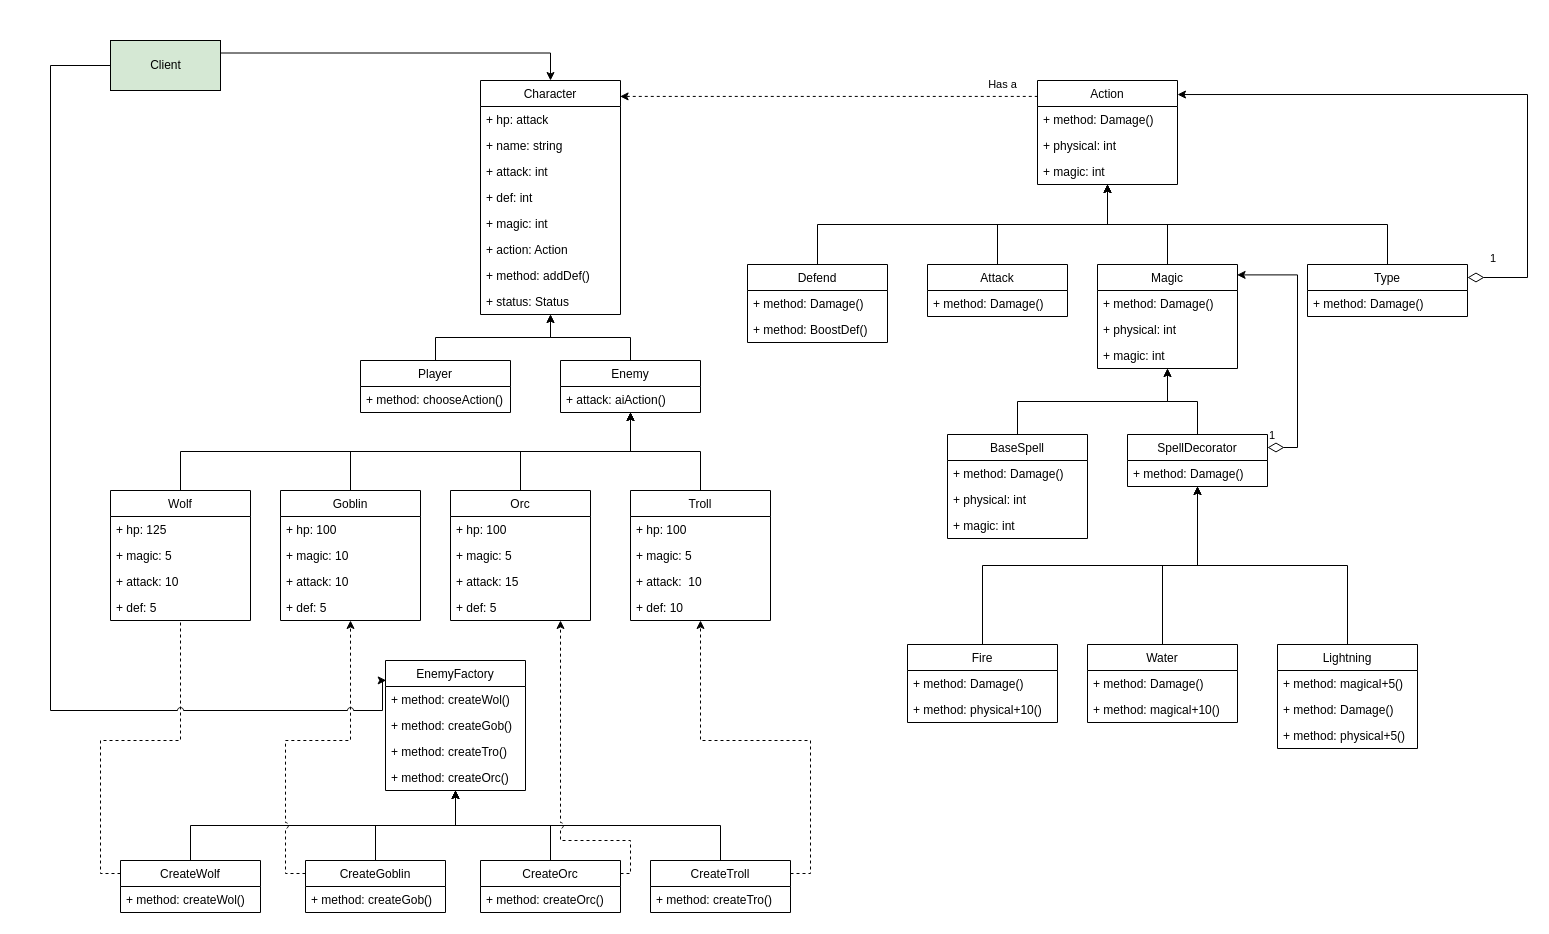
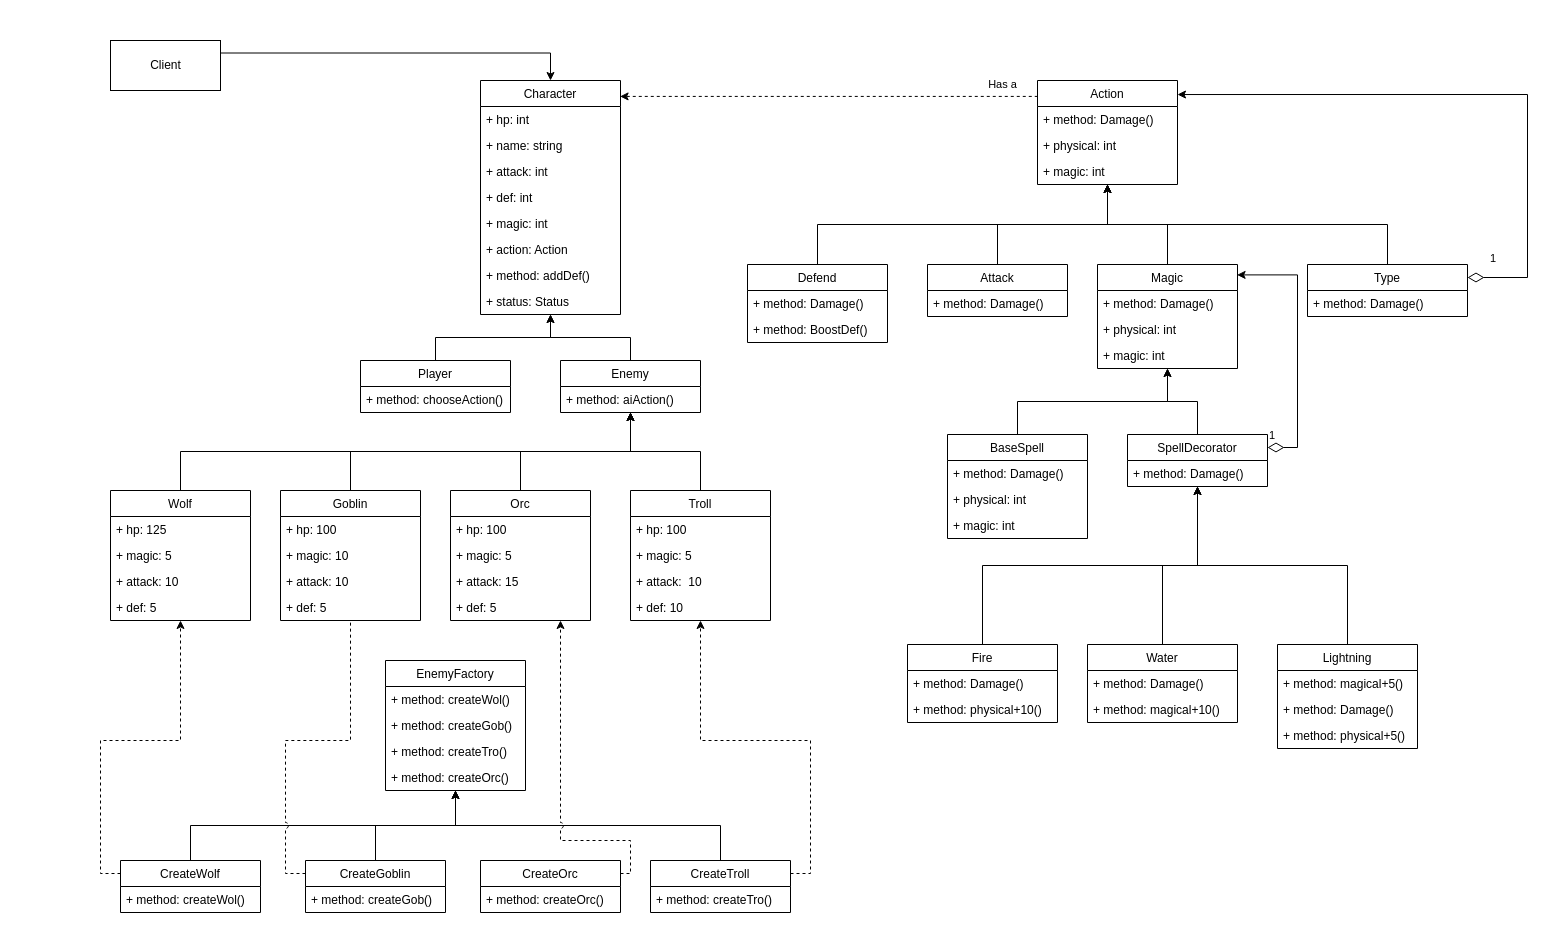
(166, 66) -> (166, 66)
(522, 120) -> (510, 120)
(625, 400) -> (625, 400)
(51, 545) -> none
(181, 625) -> (181, 628)
(351, 628) -> (351, 625)
(553, 826) -> (553, 826)
(551, 844) -> none
